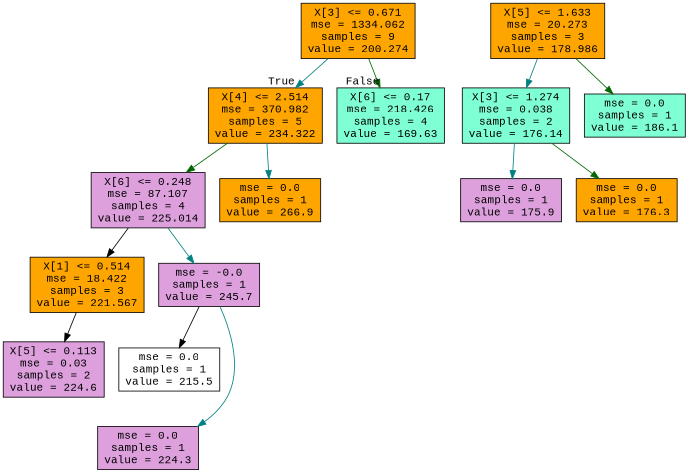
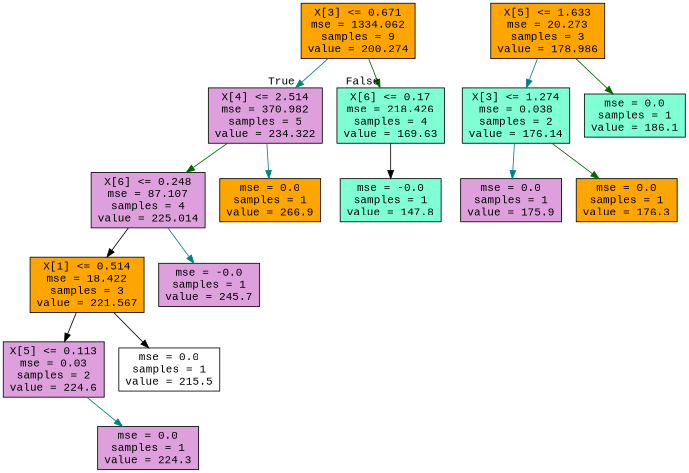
(265, 116) -> (265, 116)
none -> (391, 200)
(191, 323) -> (128, 327)
(234, 368) -> (101, 409)
